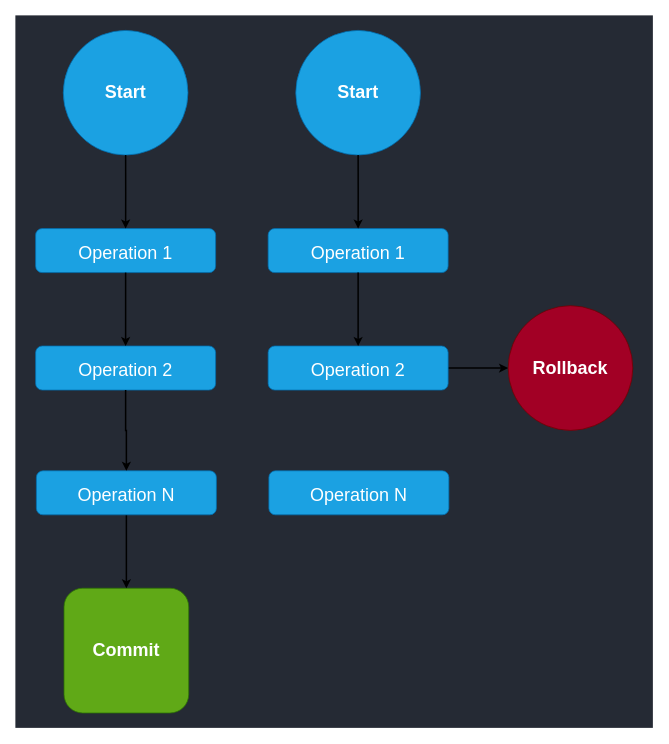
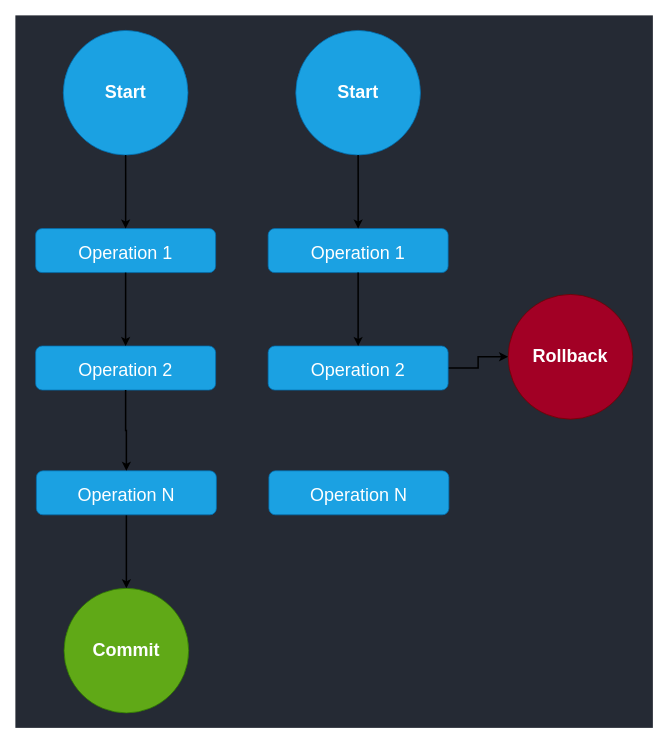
(570, 368) -> (570, 357)
(126, 651) -> (126, 651)
